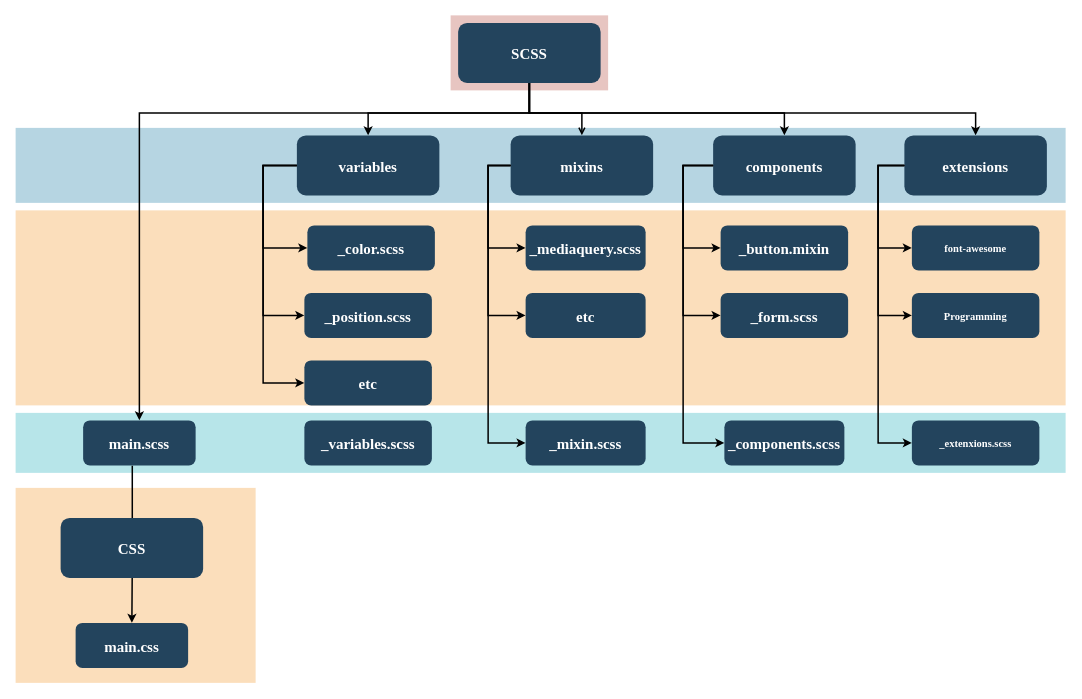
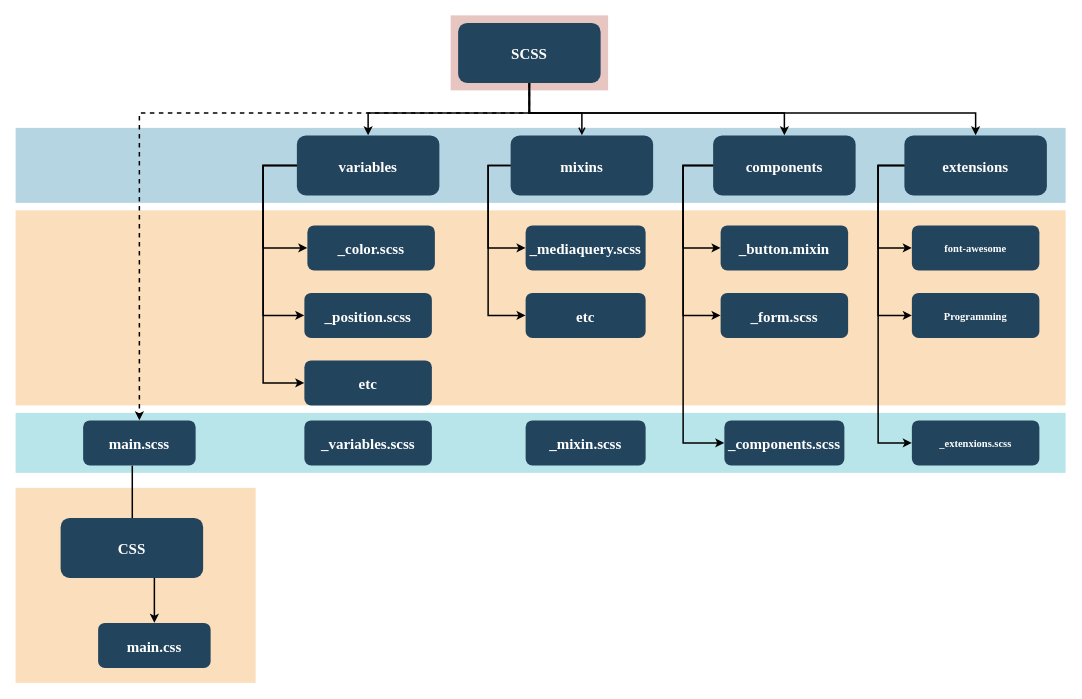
(139, 150) -> (139, 150)
(488, 395) -> none
(132, 645) -> (154, 645)
